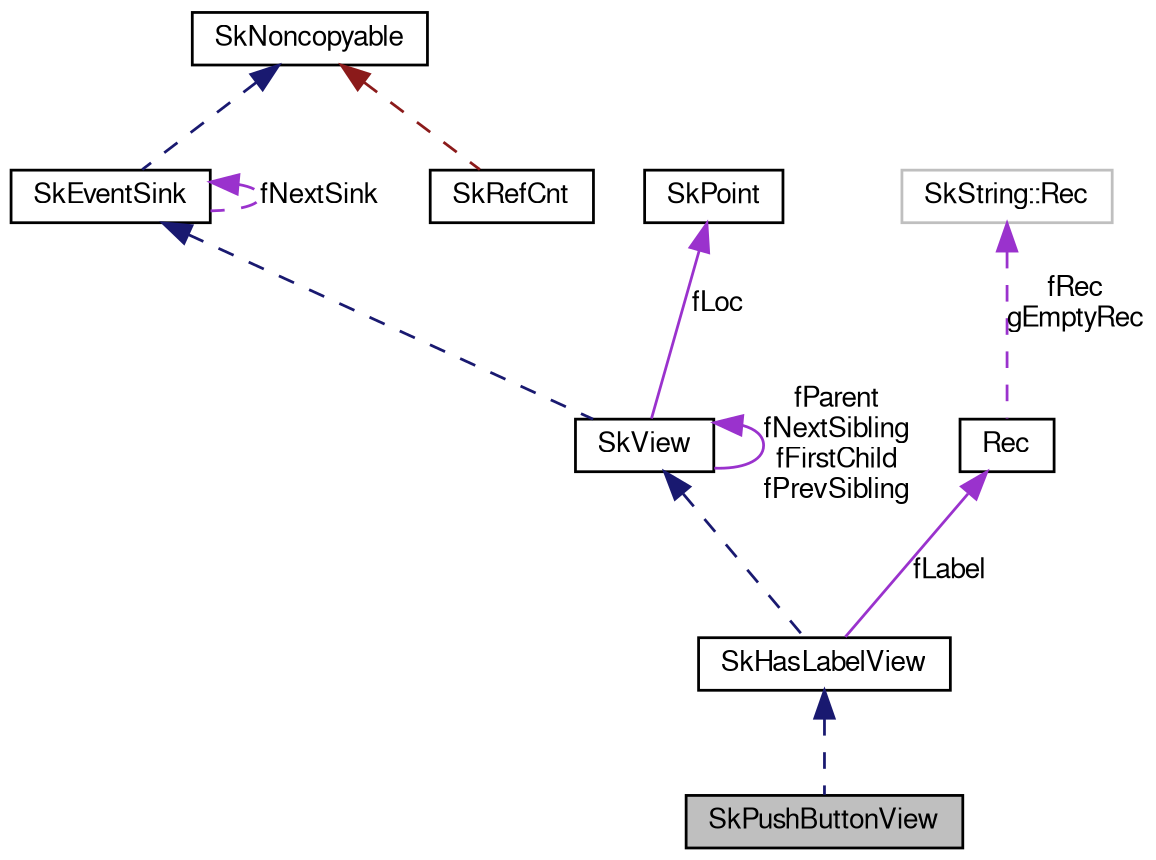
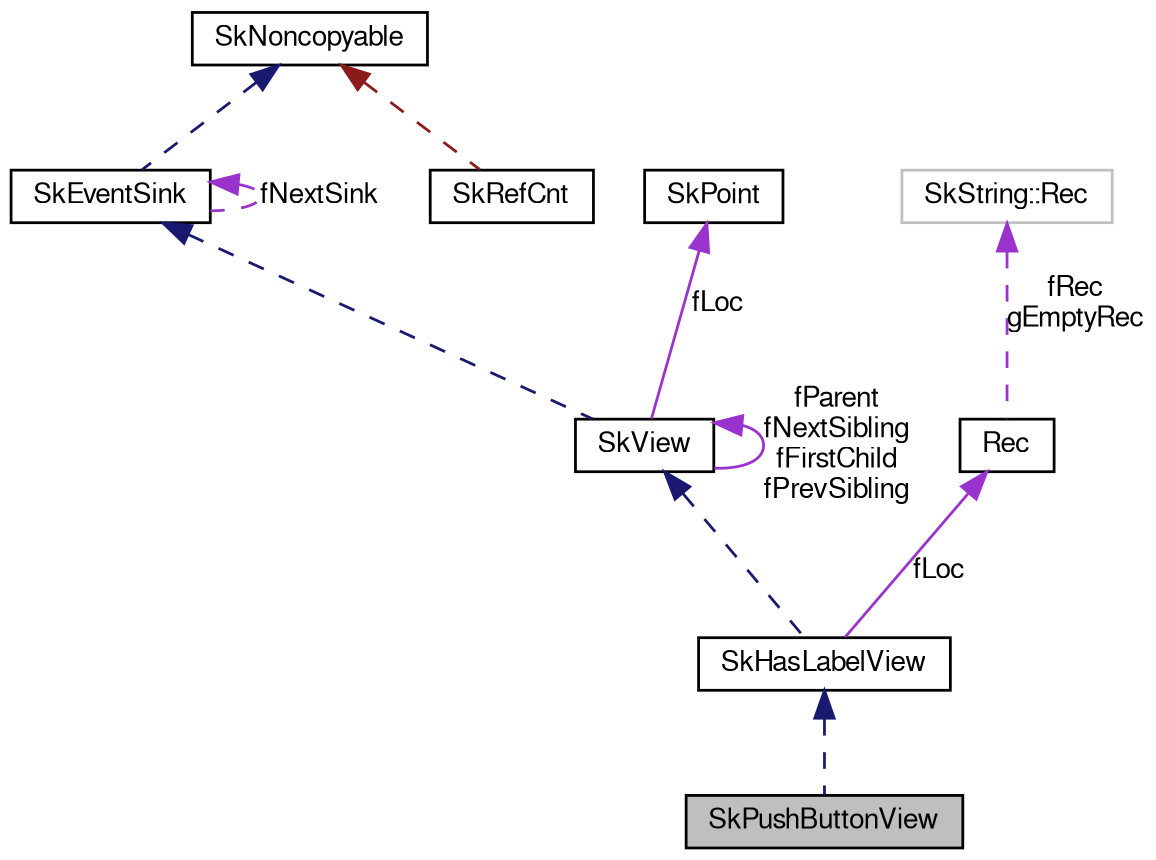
(950, 571) -> (939, 571)
